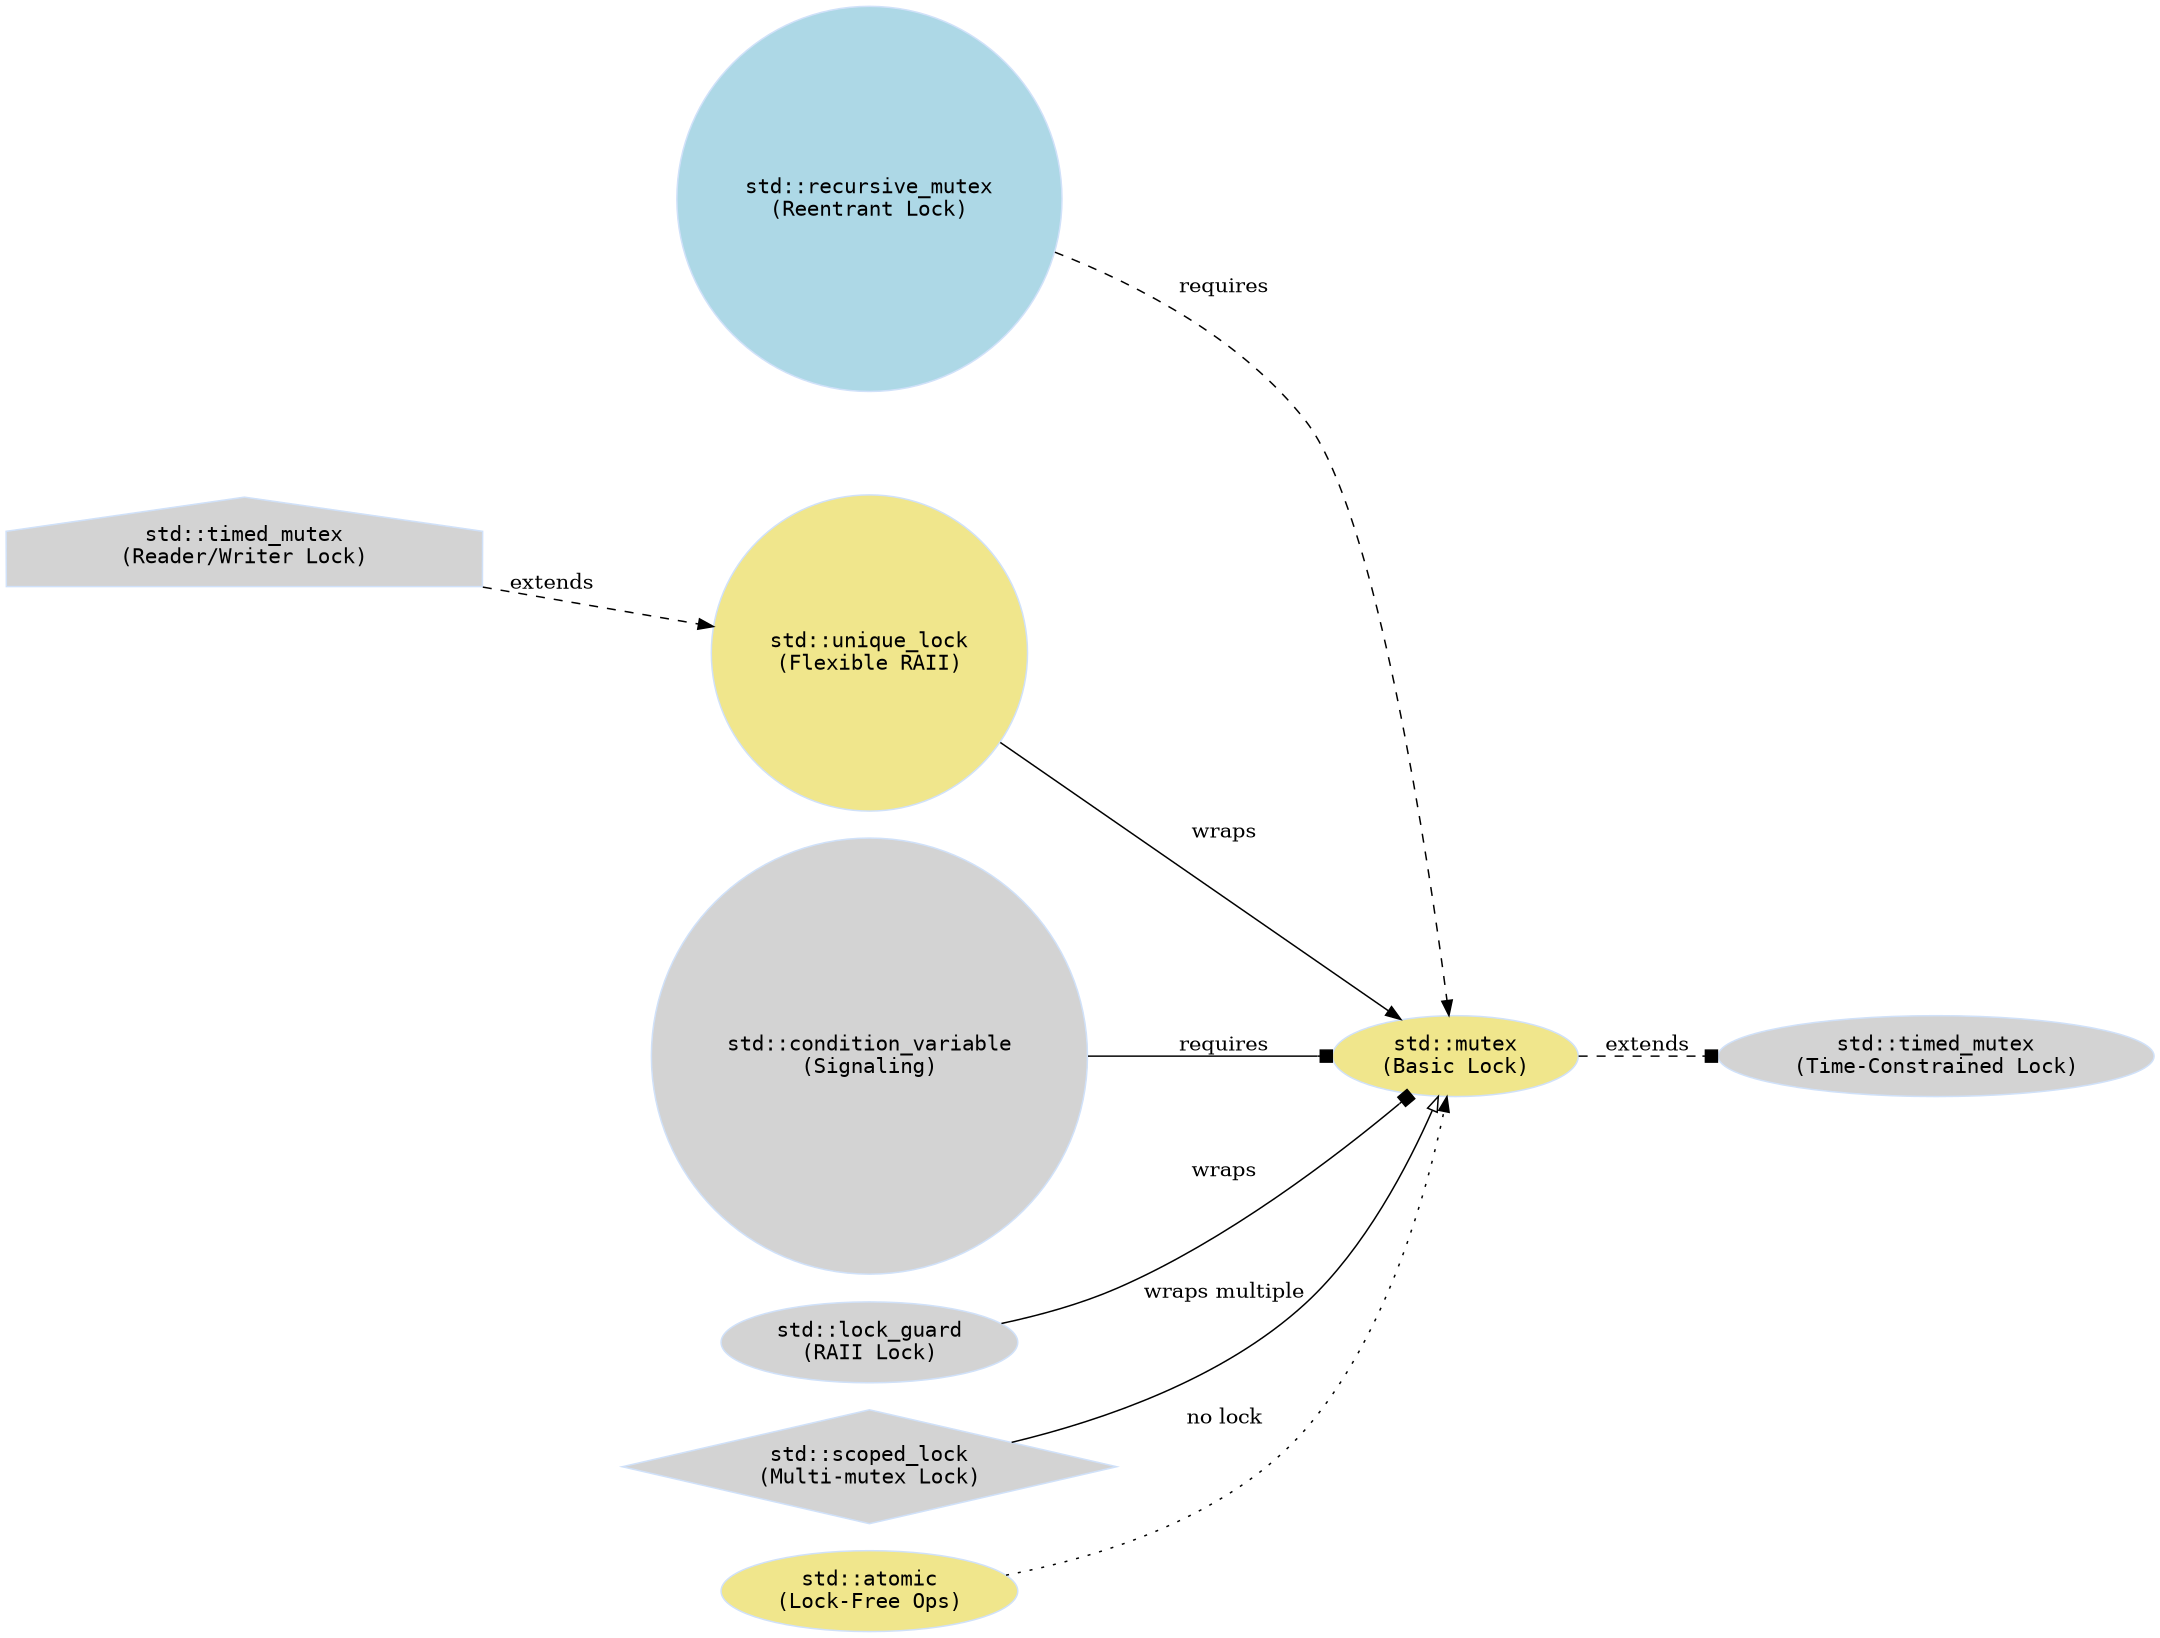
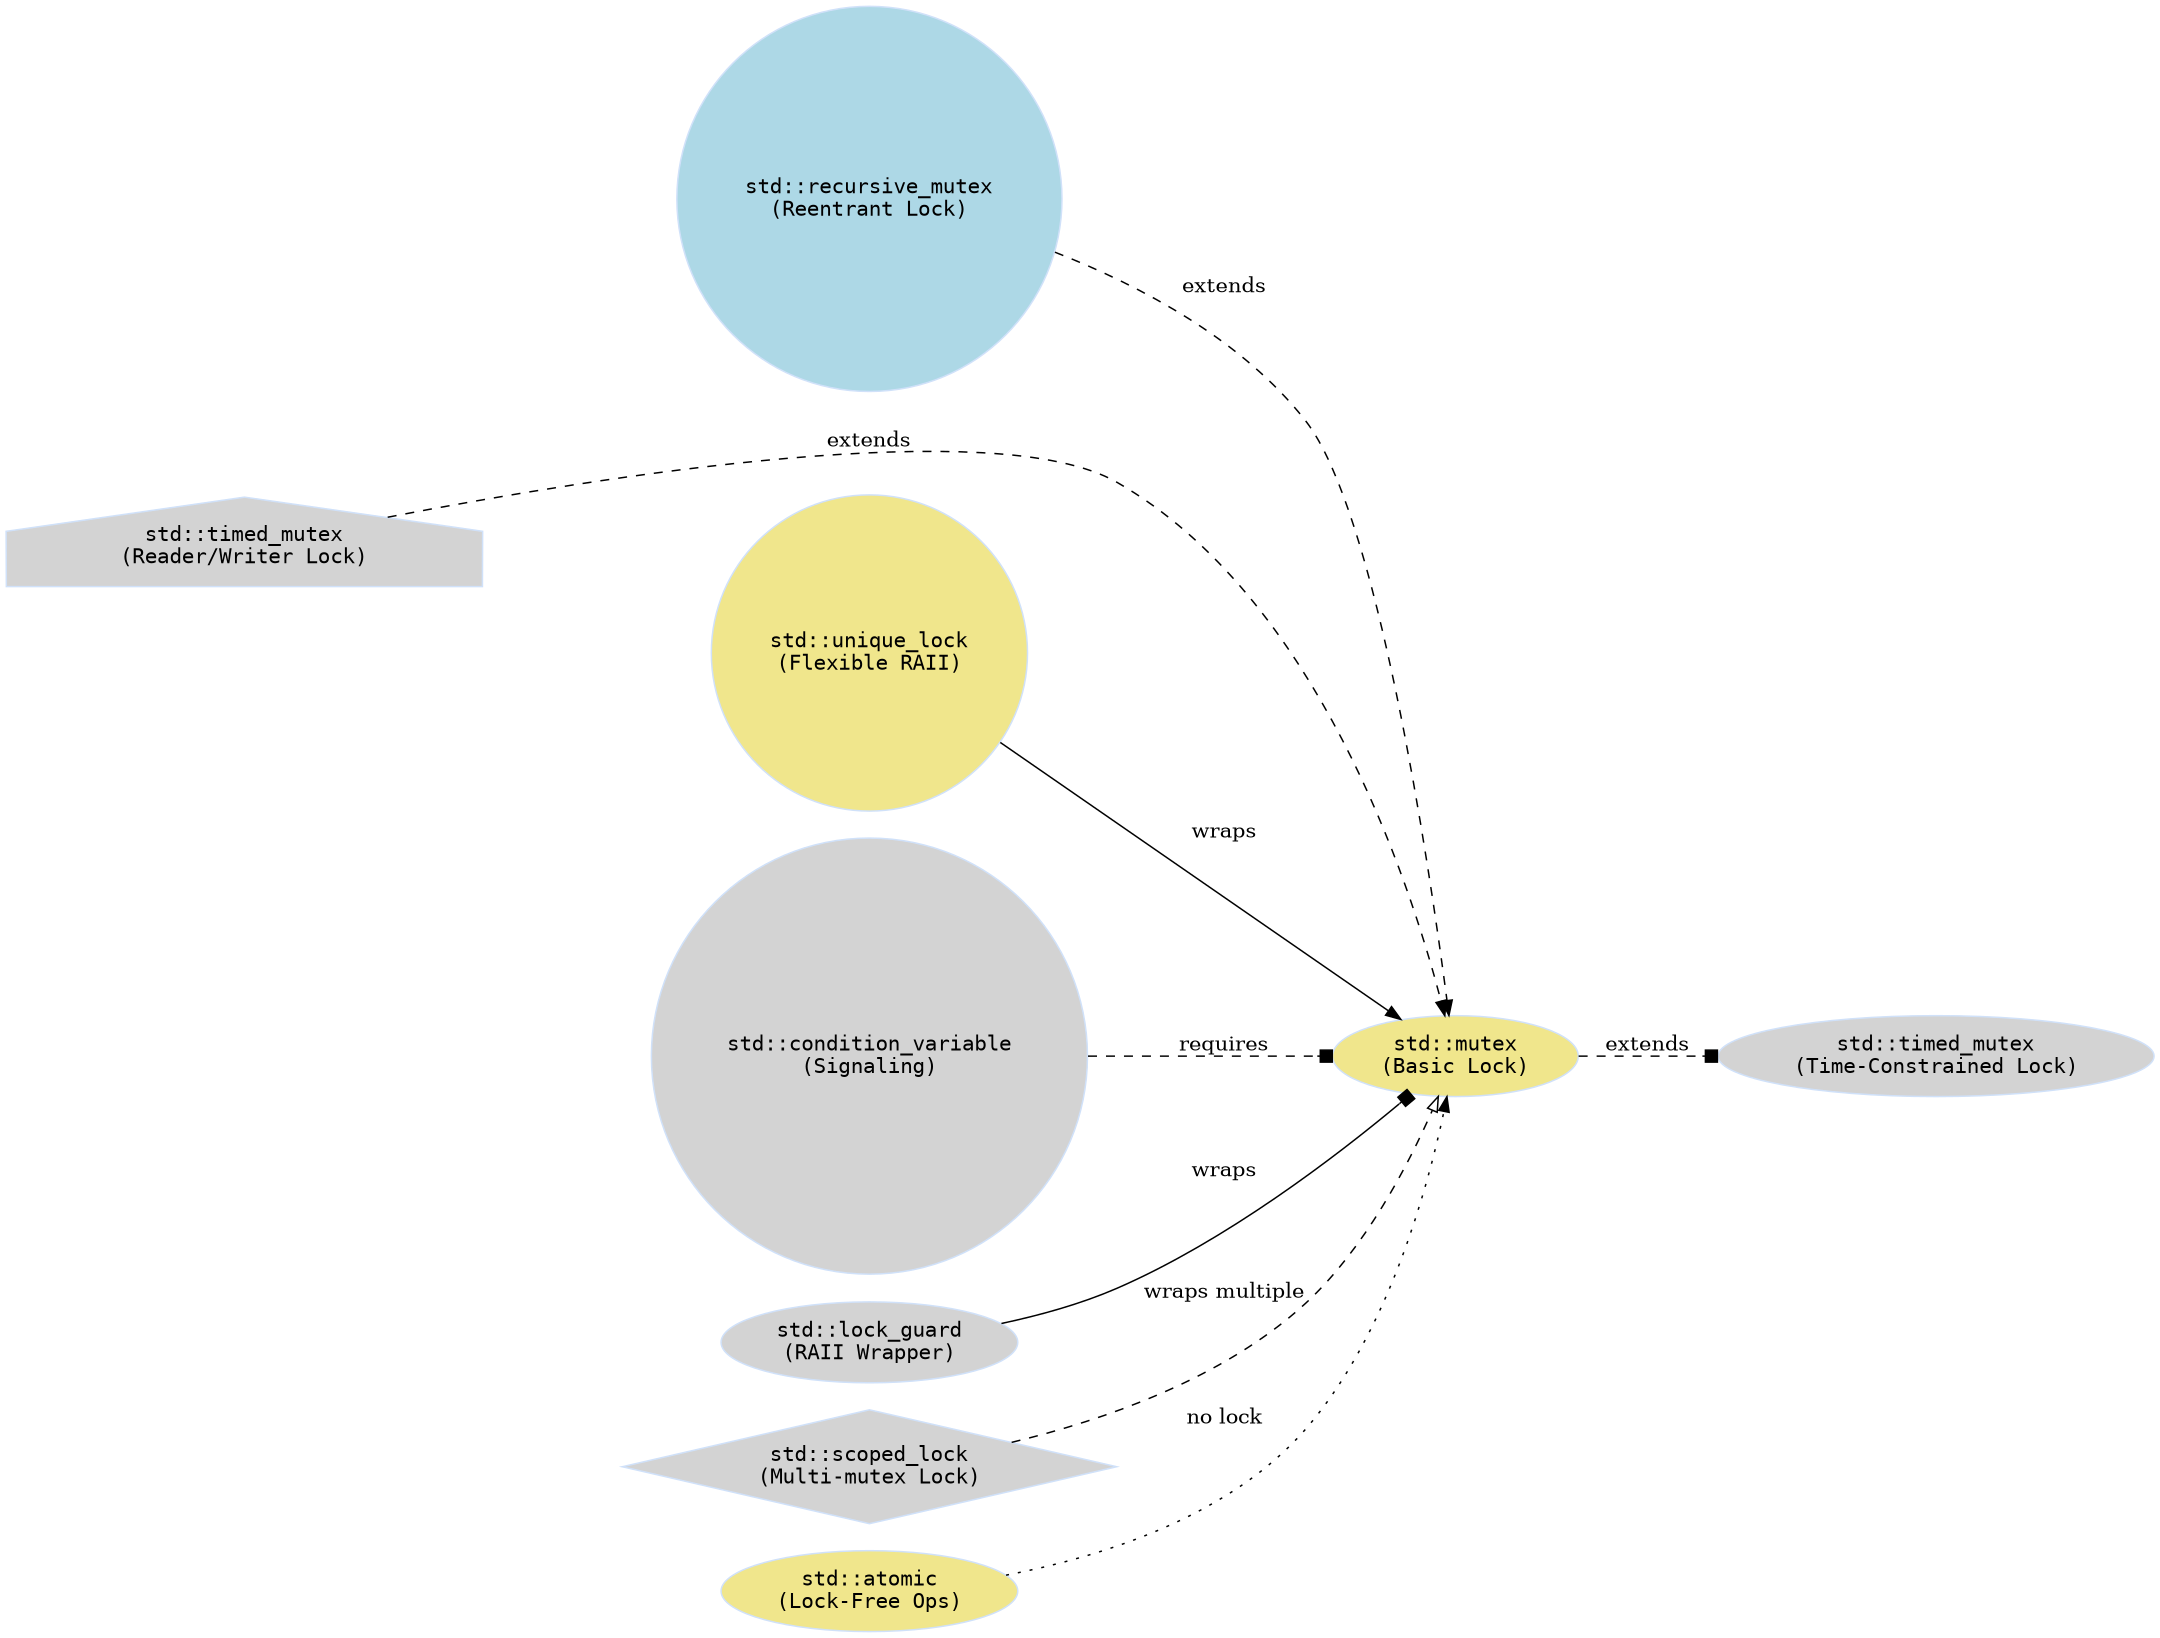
(1225, 287) -> (1225, 287)
(591, 606) -> (1064, 464)
(1203, 1056) -> (1203, 1056)
(1268, 1333) -> (1268, 1333)
(869, 1342) -> (869, 1342)
